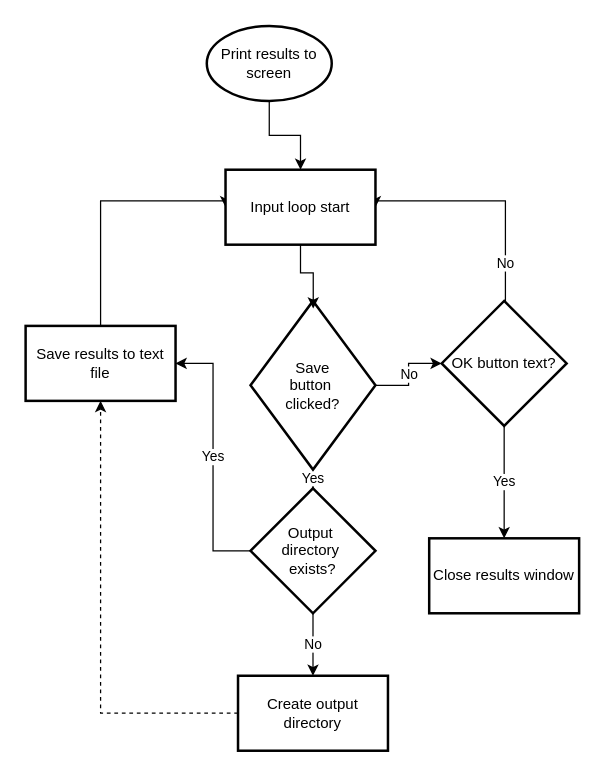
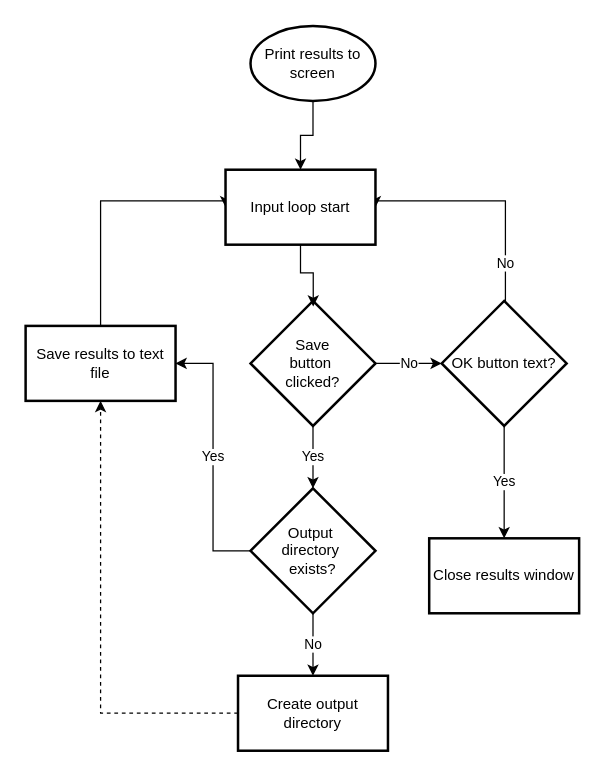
(269, 63) -> (313, 63)
(313, 385) -> (313, 363)
